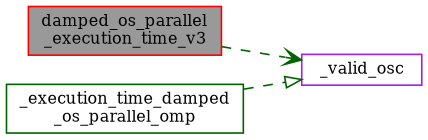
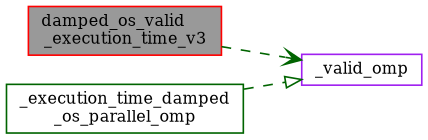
(125, 31) -> (125, 31)
(362, 70) -> (362, 70)
